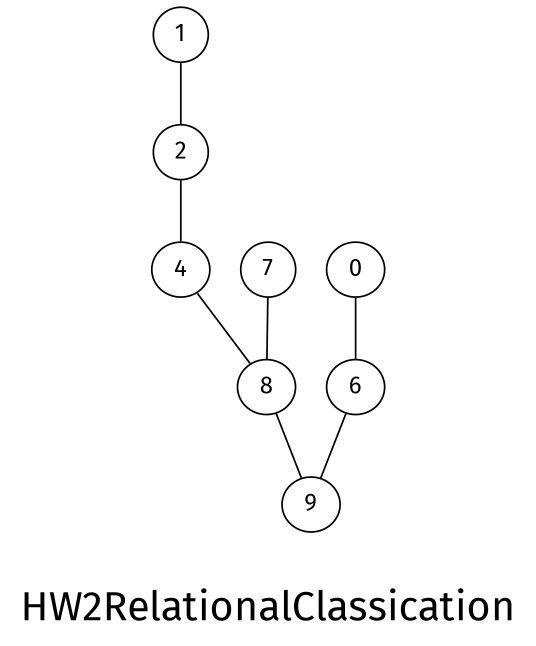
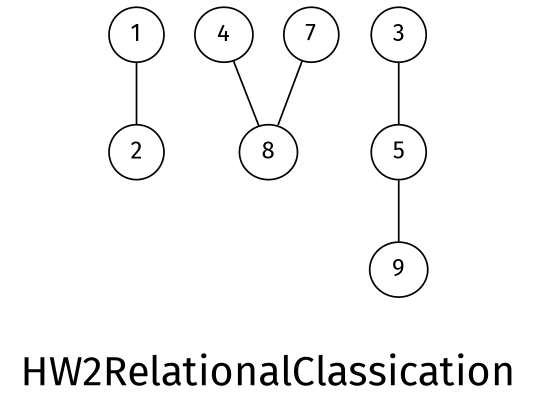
(181, 211) -> none
(356, 270) -> (399, 35)
(356, 387) -> (399, 152)
(289, 446) -> none
